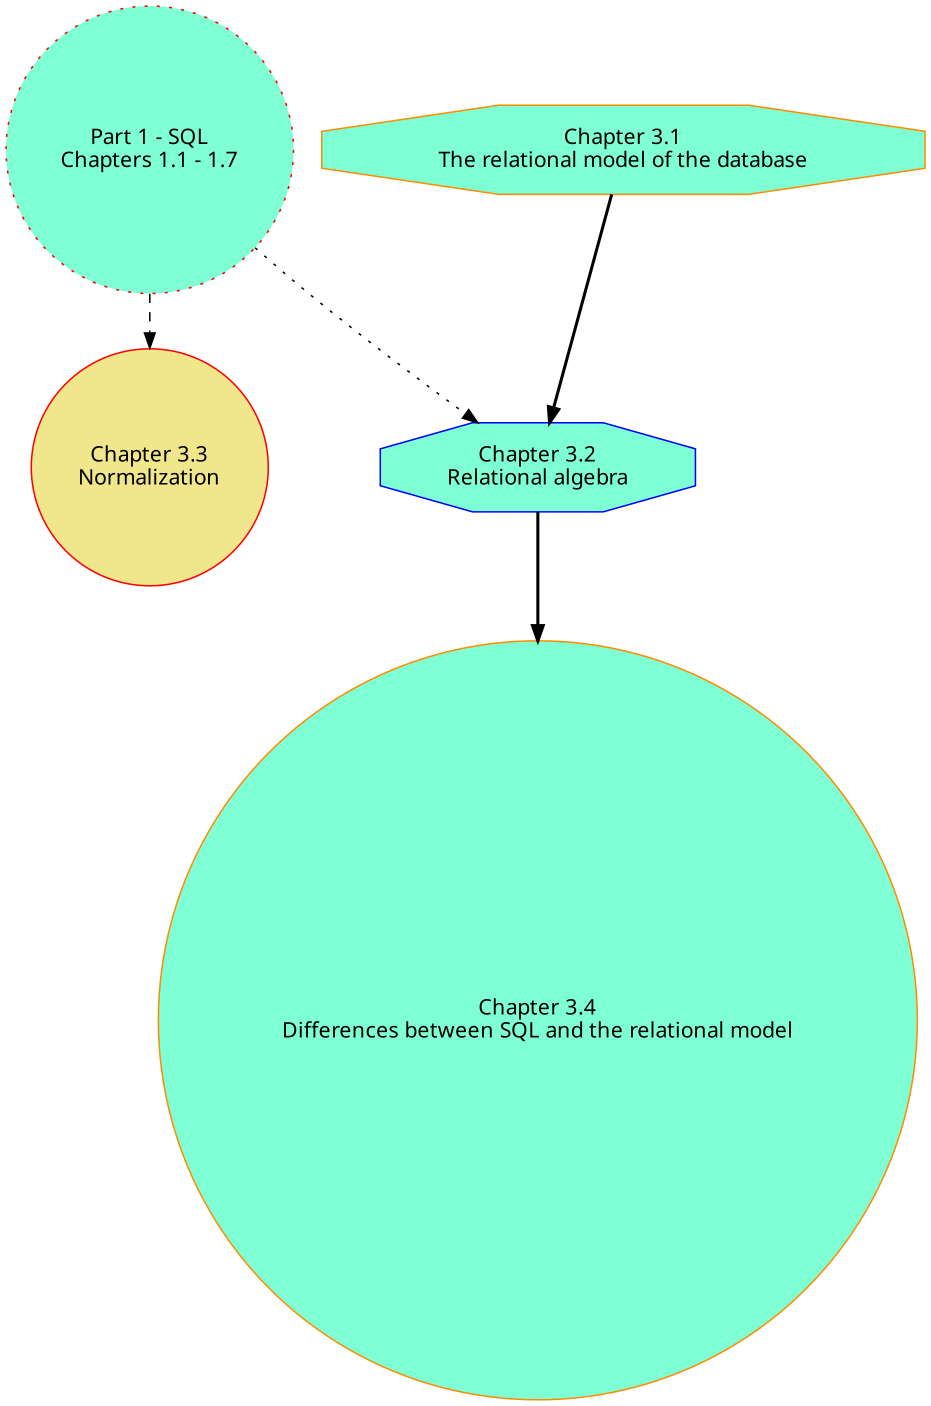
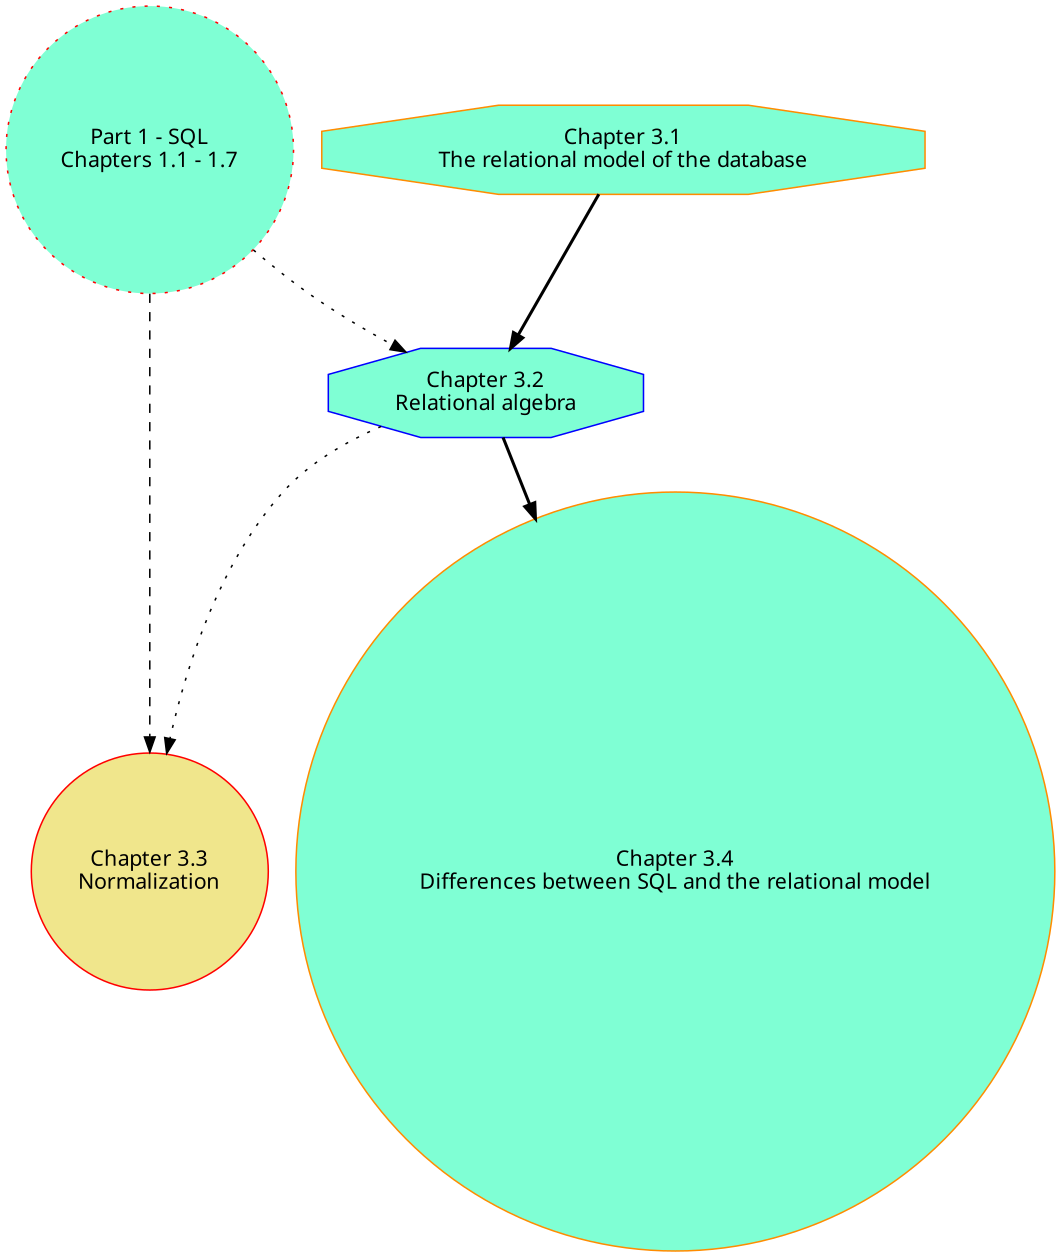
none -> (238, 555)
